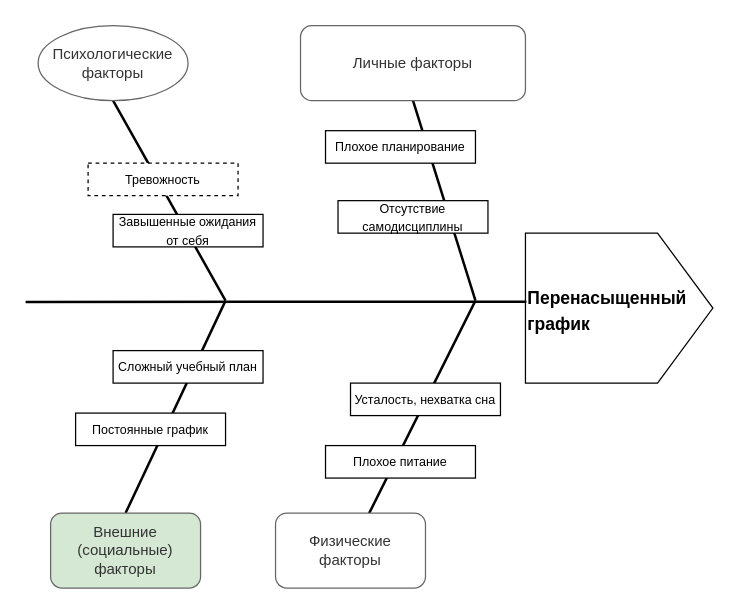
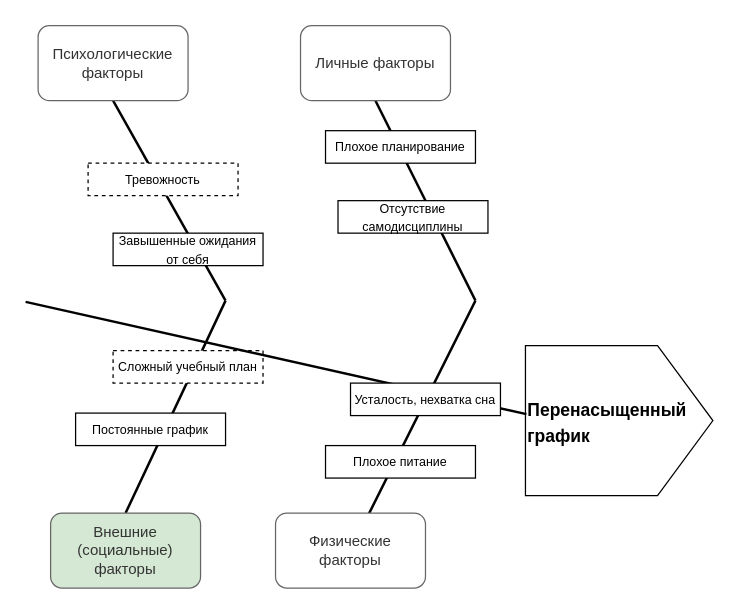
(113, 63) -> (113, 63)
(413, 63) -> (376, 63)
(188, 231) -> (188, 249)
(619, 308) -> (619, 421)
(188, 367) -> (188, 367)
